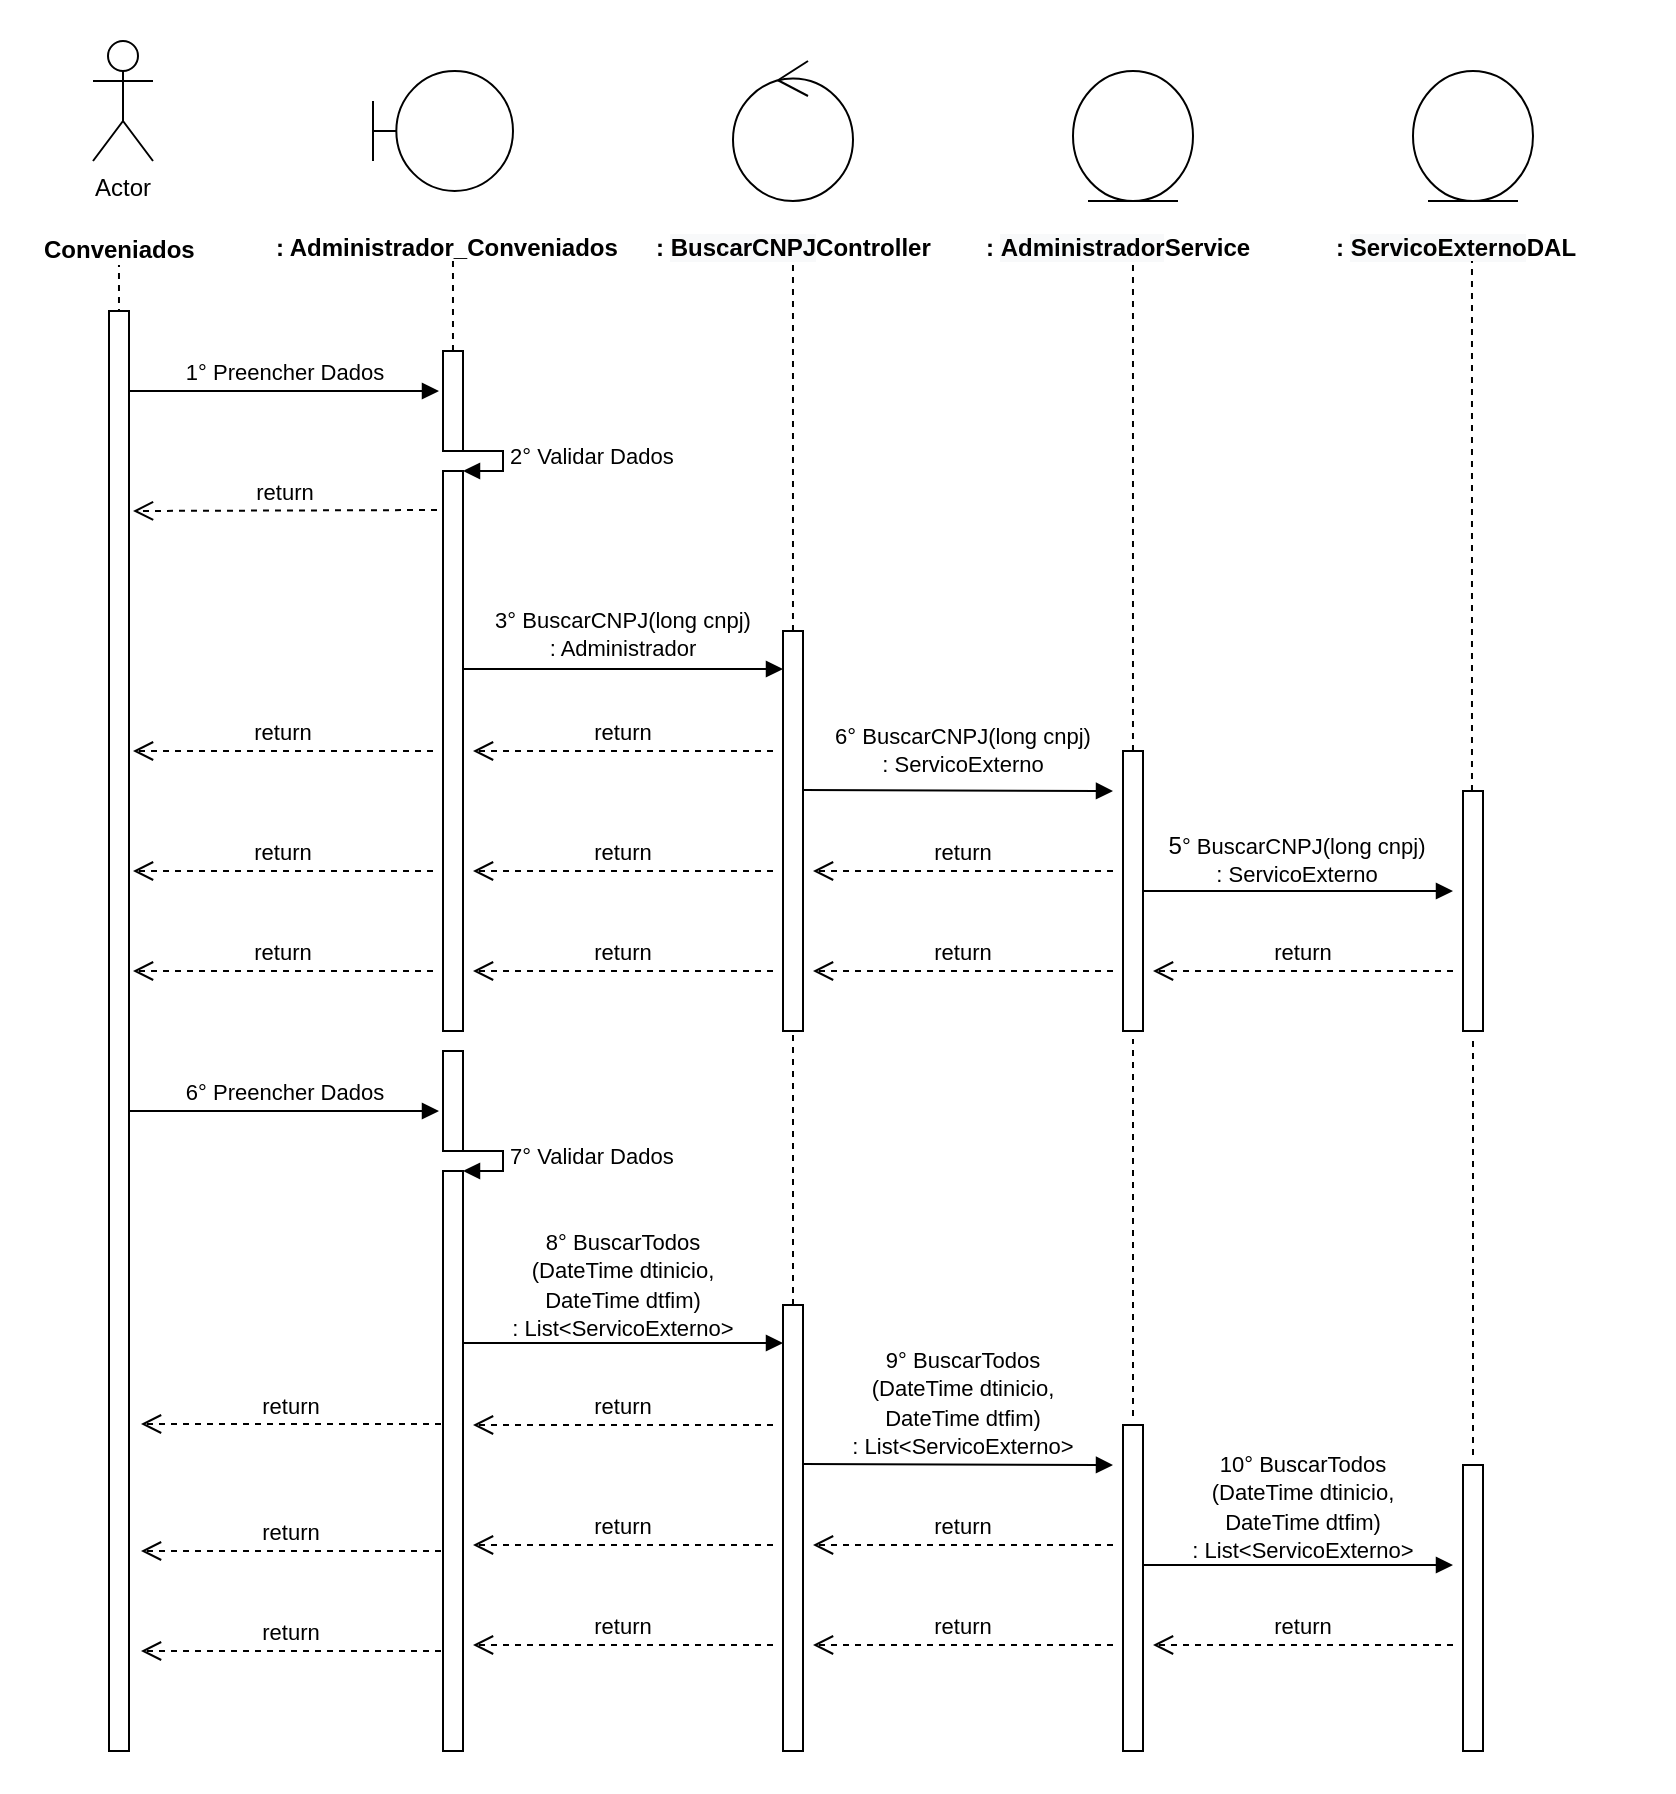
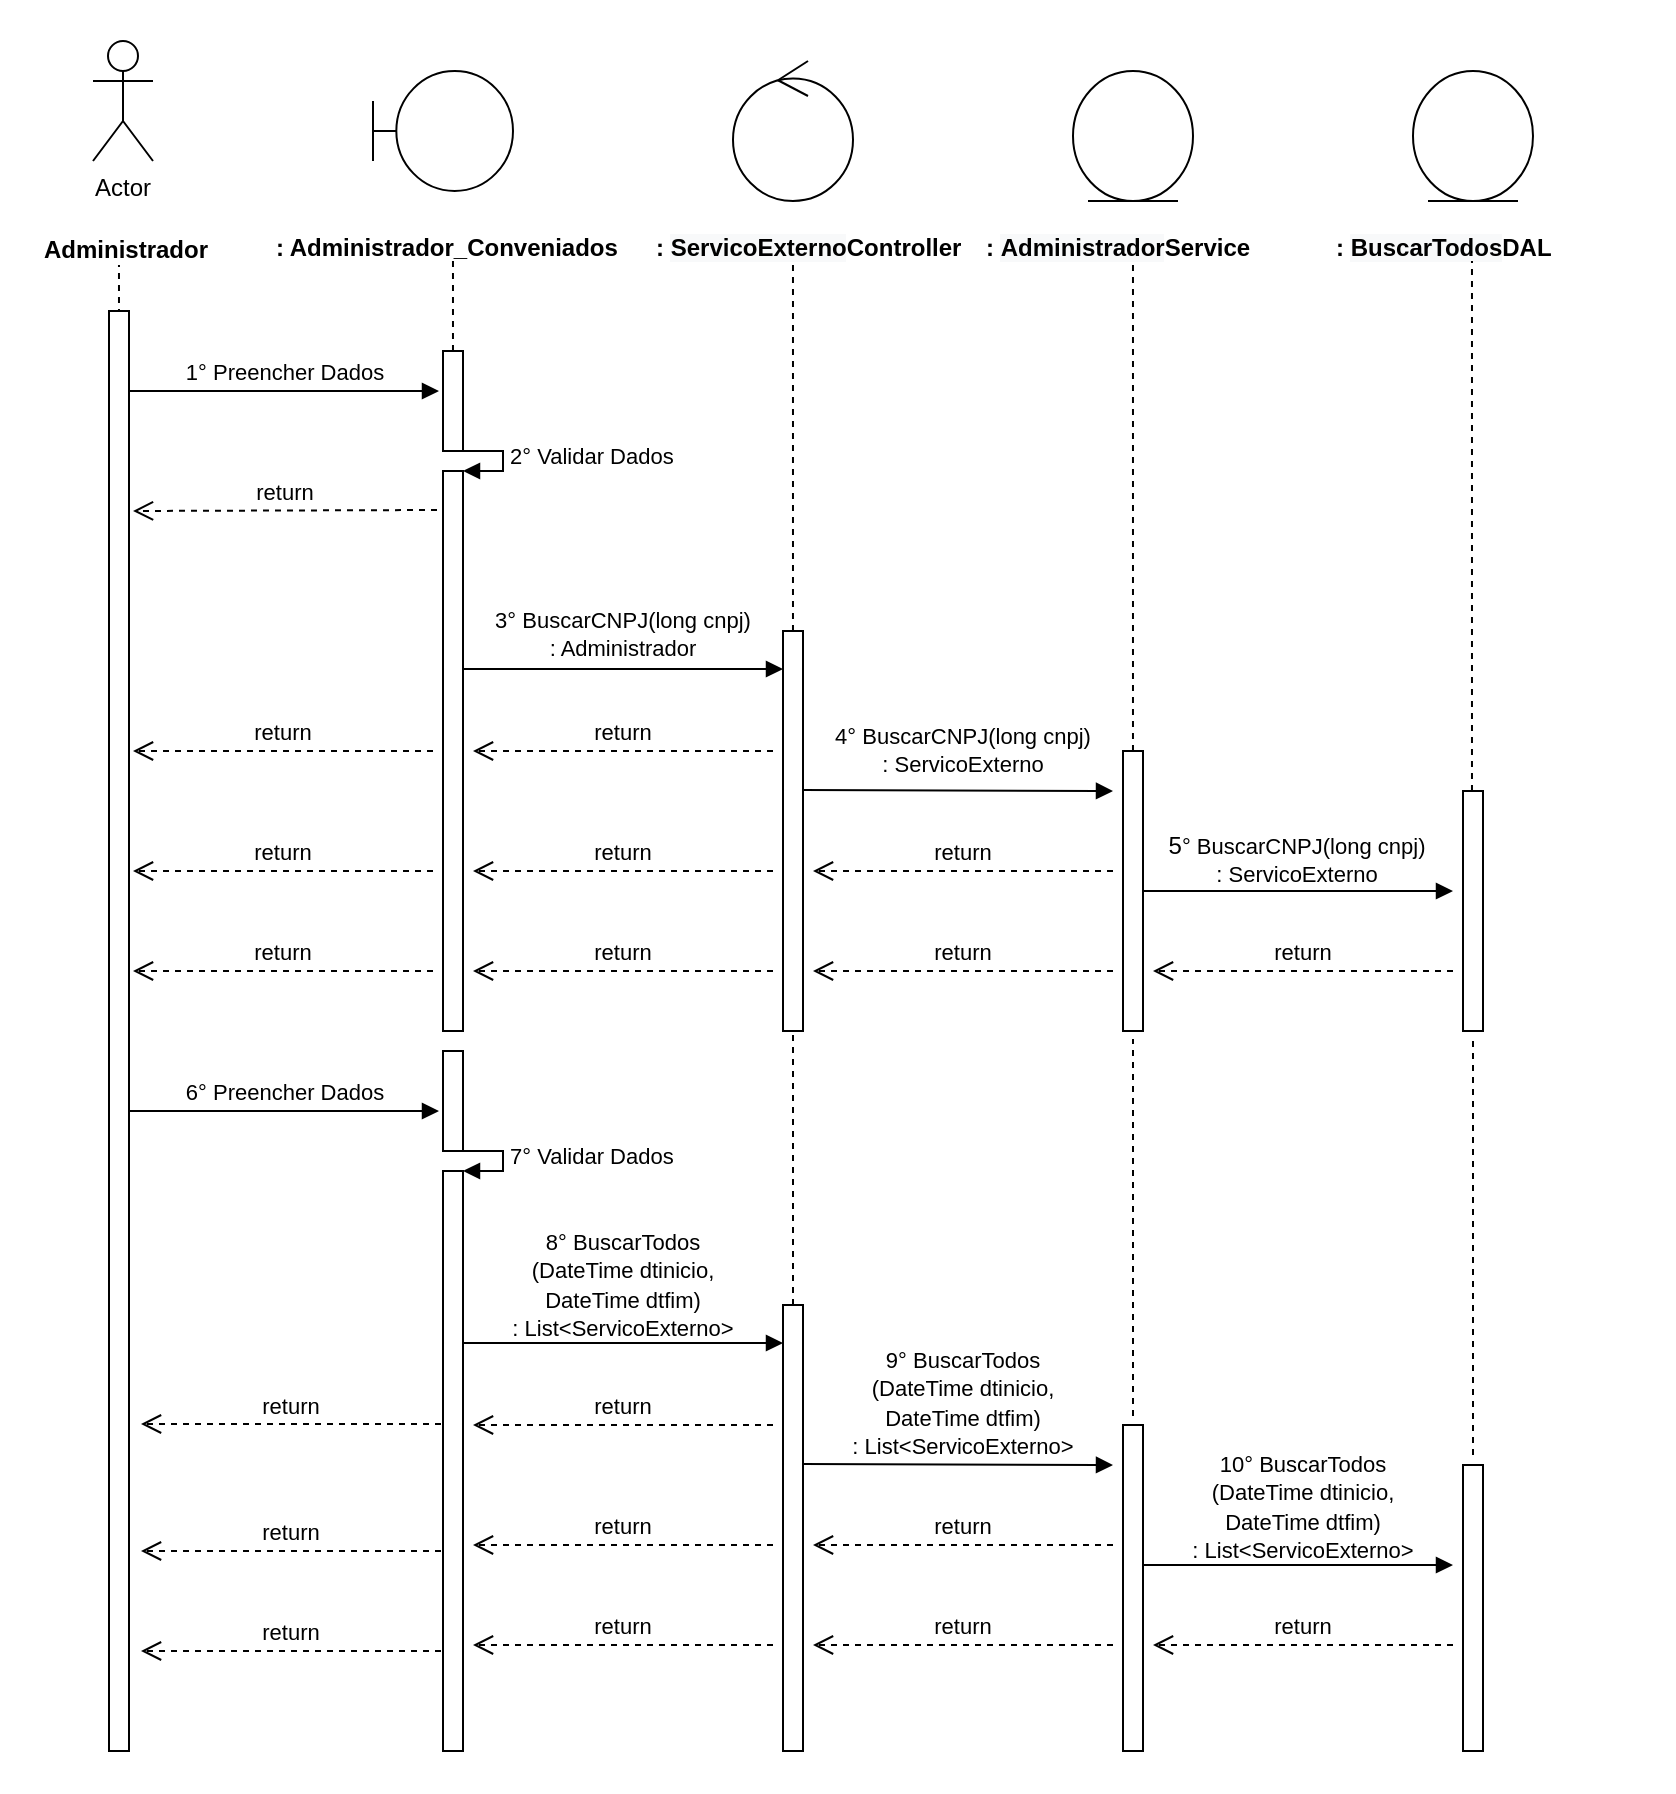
(792, 249) -> (816, 249)
(1455, 249) -> (1438, 249)
(116, 251) -> (126, 251)
(964, 752) -> (964, 752)
